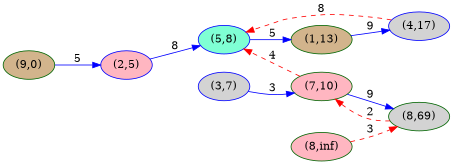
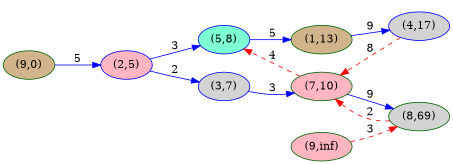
(322, 15) -> (374, 54)
(175, 46) -> (175, 46)
none -> (171, 76)
(322, 147) -> (322, 147)
